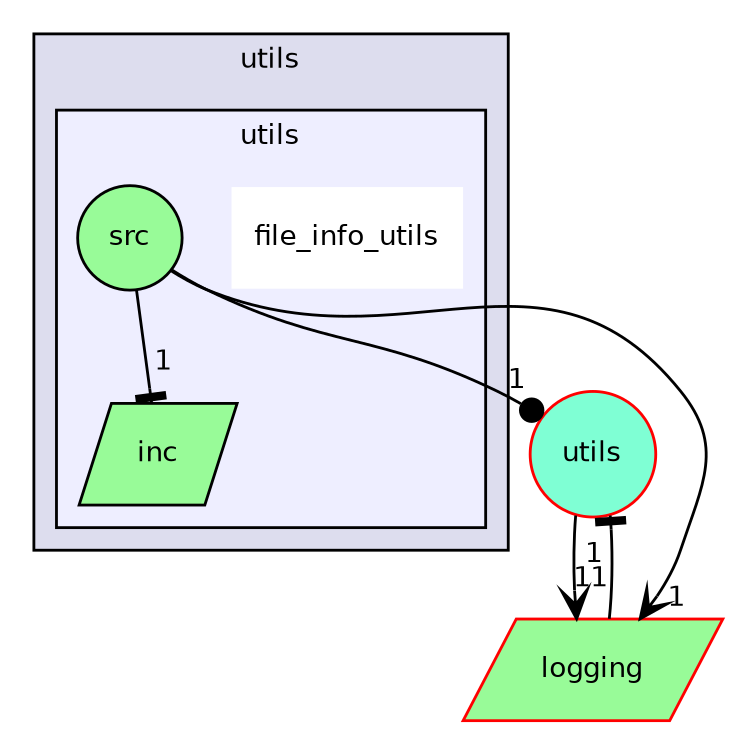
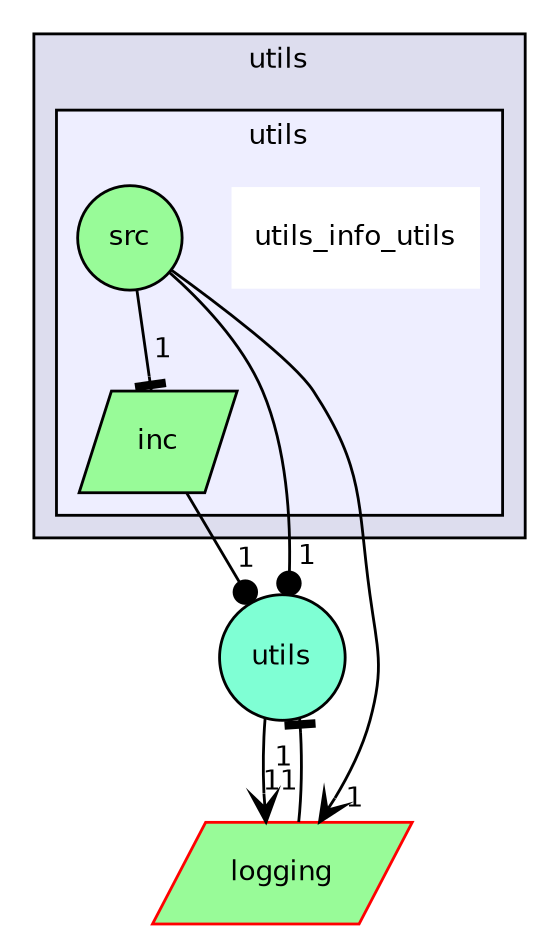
(347, 238) -> (356, 238)
(593, 454) -> (282, 658)
none -> (224, 556)
